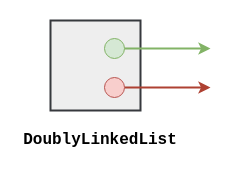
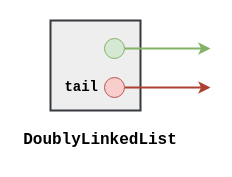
none -> (81, 88)
